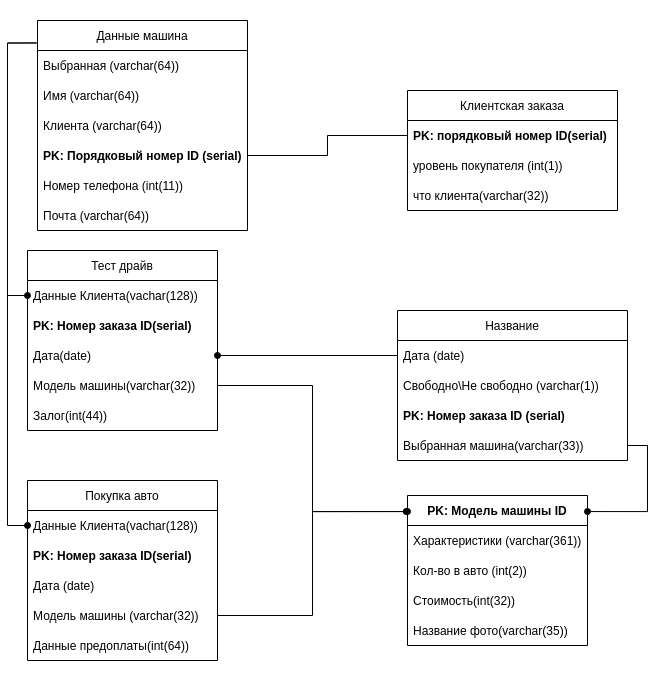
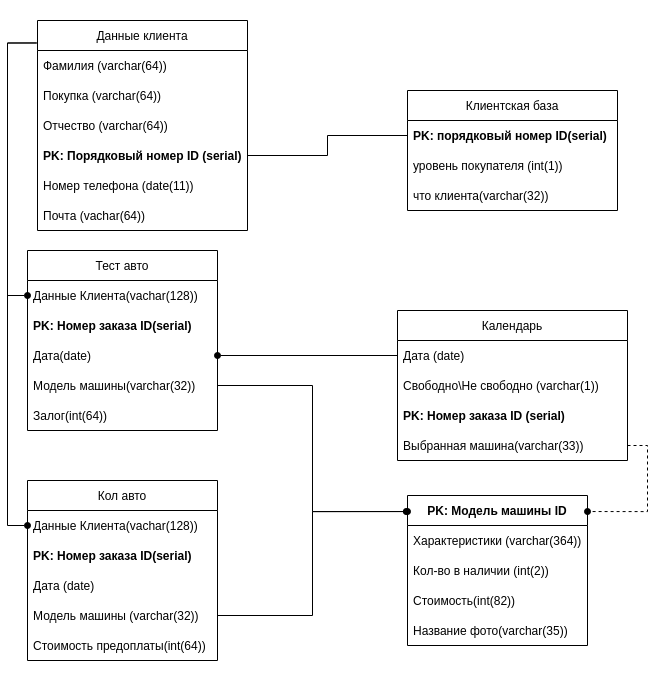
(142, 36) -> (142, 36)
(119, 66) -> (112, 66)
(99, 96) -> (112, 96)
(512, 106) -> (512, 106)
(112, 126) -> (115, 126)
(119, 186) -> (124, 186)
(105, 216) -> (102, 216)
(122, 266) -> (122, 266)
(512, 326) -> (512, 326)
(78, 416) -> (78, 416)
(122, 496) -> (122, 496)
(648, 498) -> (648, 498)
(509, 541) -> (509, 541)
(481, 571) -> (491, 571)
(472, 601) -> (472, 601)
(117, 646) -> (127, 646)
